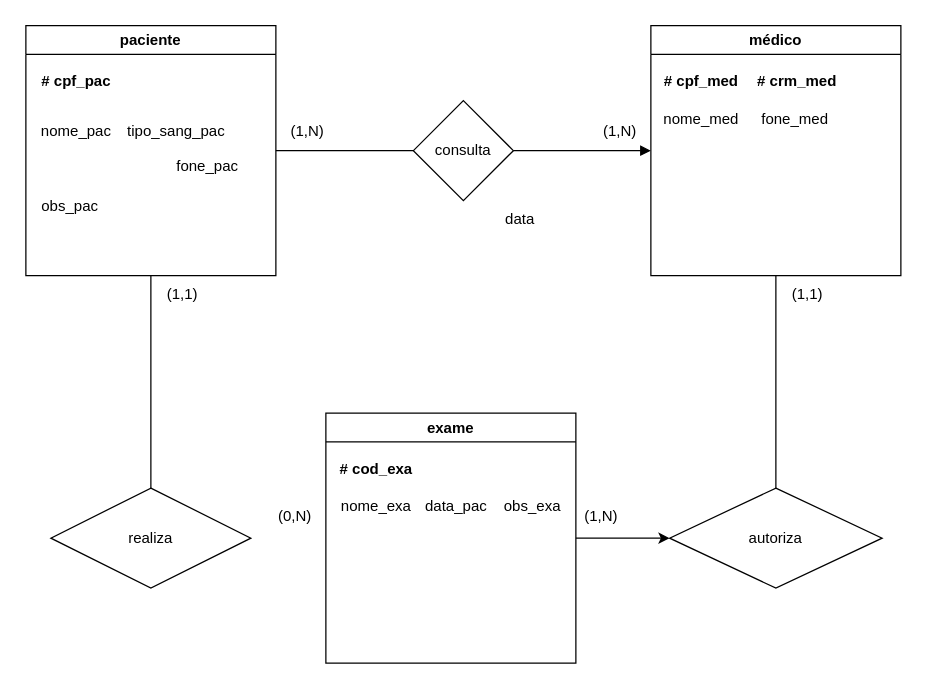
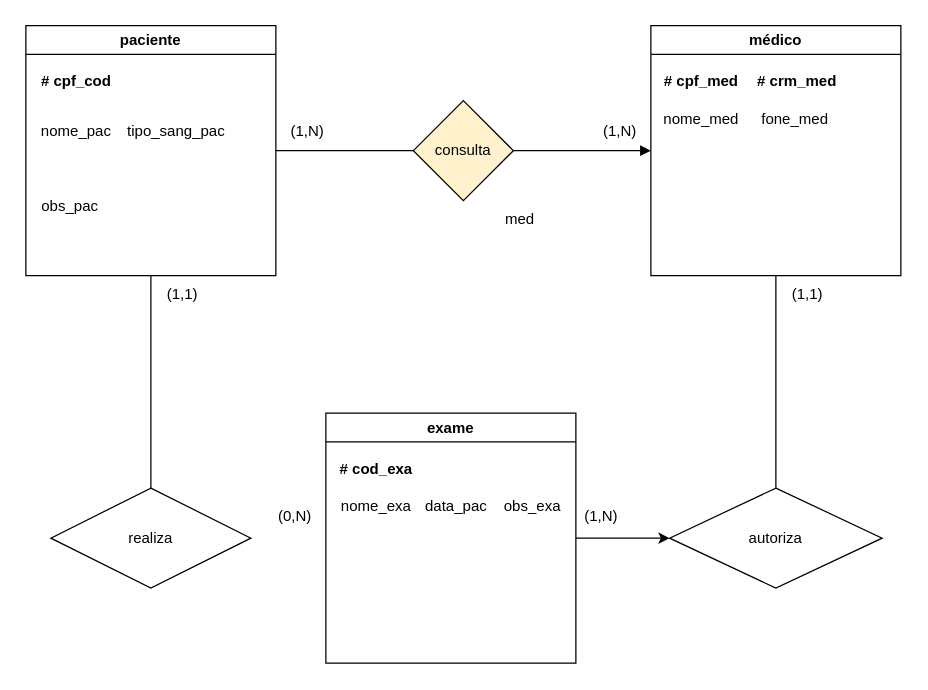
(76, 82) -> (76, 82)
(463, 151) -> (463, 151)
(207, 176) -> none
(520, 219) -> (520, 219)
